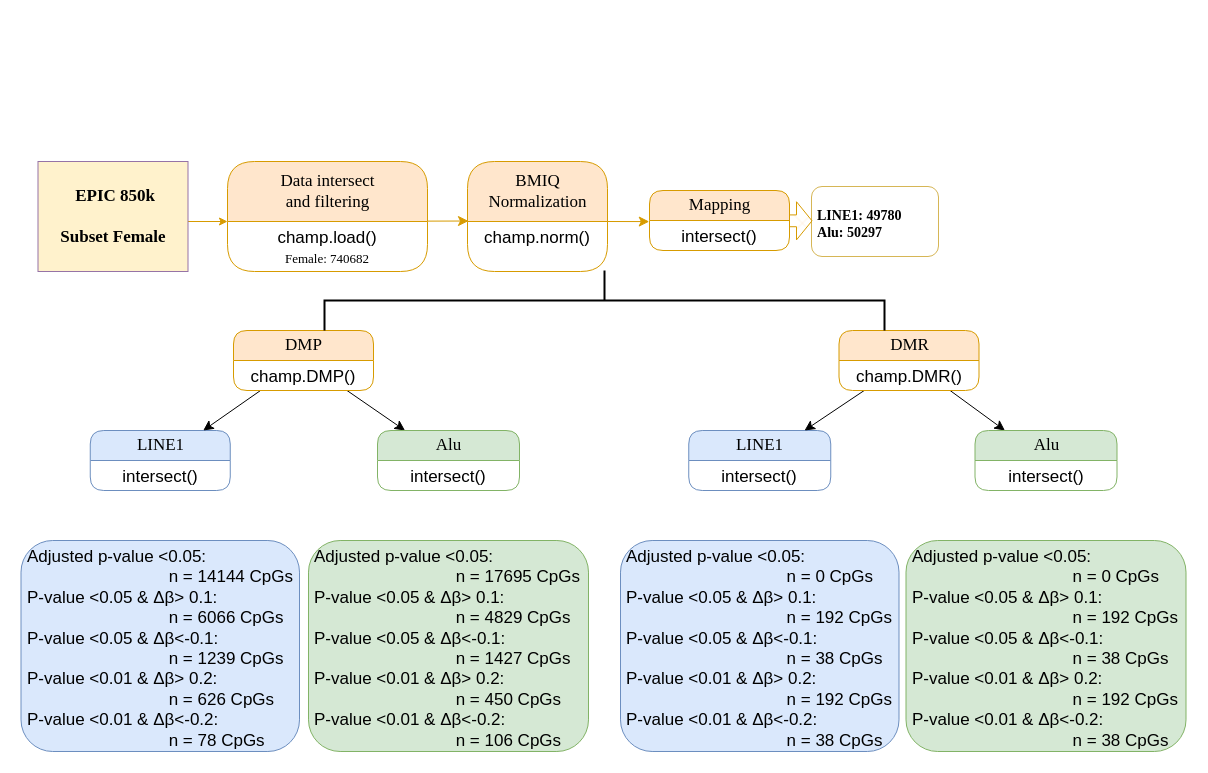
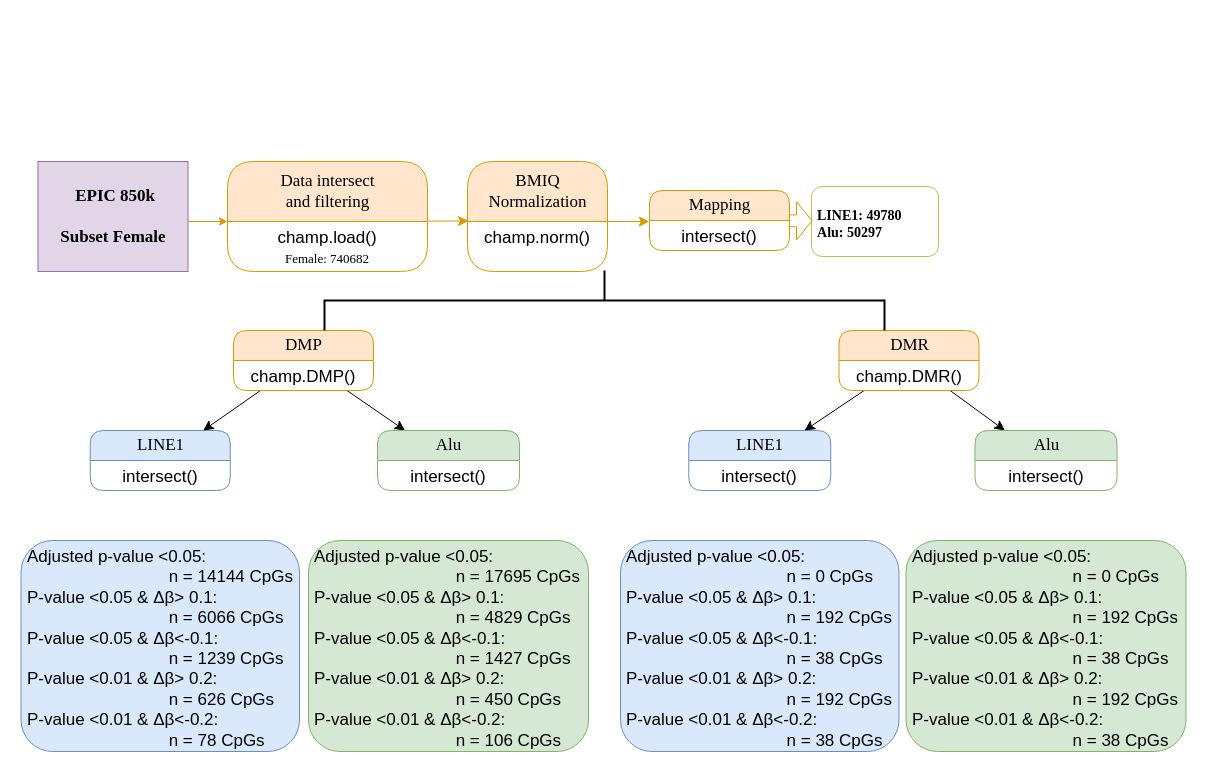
(113, 217) -> (113, 217)
